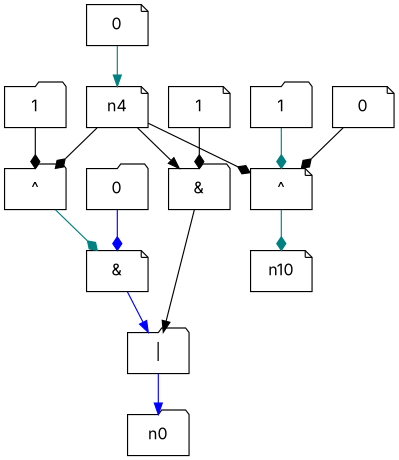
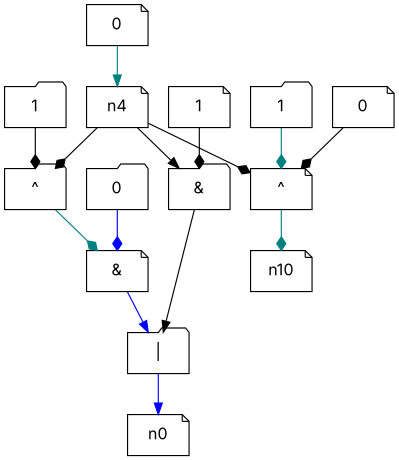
(158, 435) -> (158, 435)
